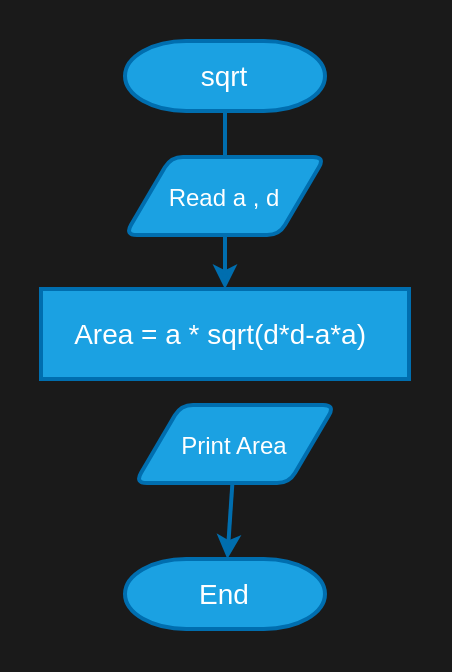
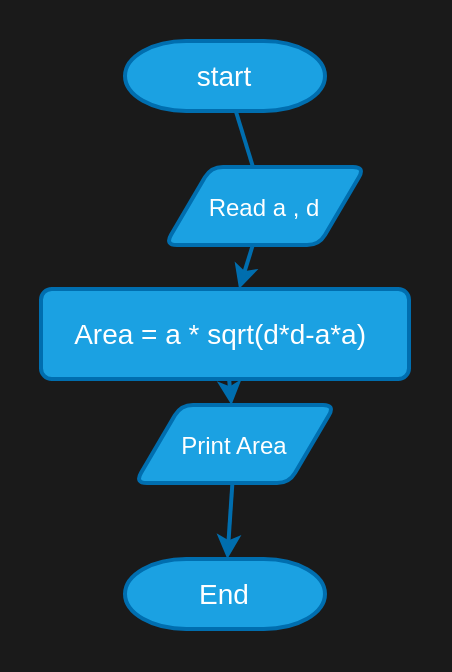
(225, 77) -> (225, 77)
(225, 196) -> (265, 206)
(225, 334) -> (225, 334)
none -> (229, 383)
